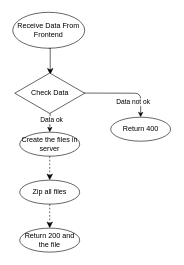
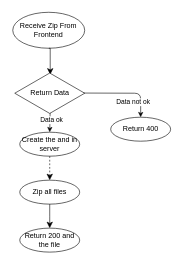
(48, 30) -> (48, 30)
(50, 93) -> (50, 93)
(50, 144) -> (50, 144)
(50, 213) -> (50, 213)
